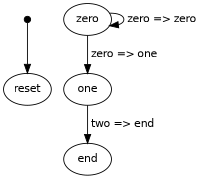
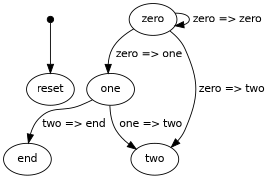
none -> (155, 159)
